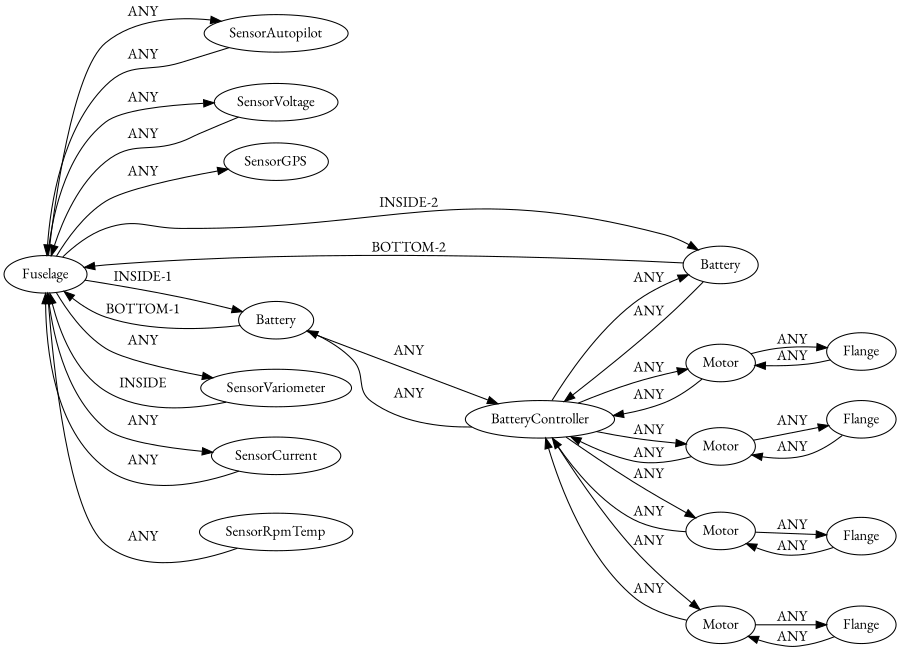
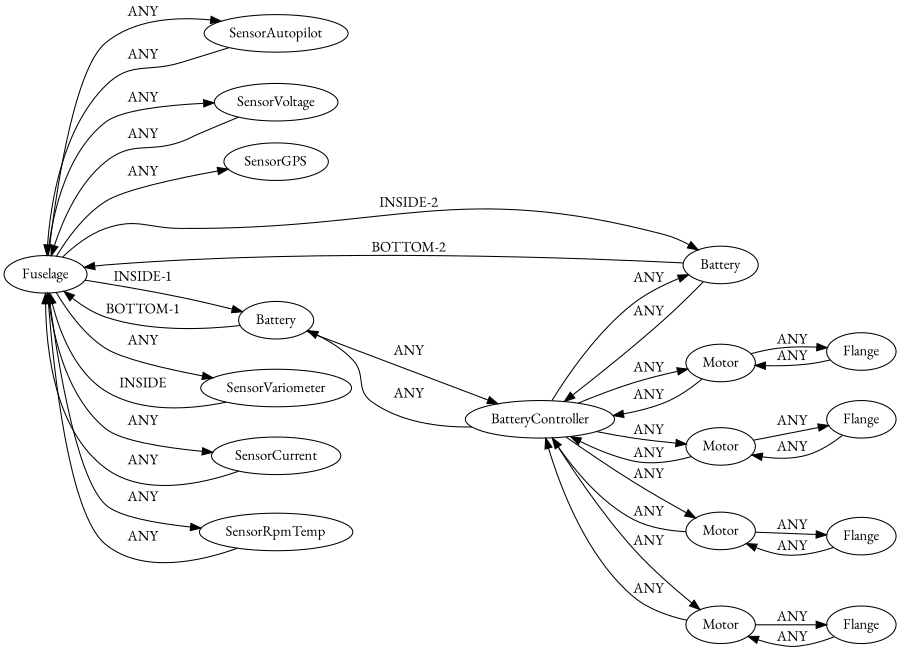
none -> (80, 453)
